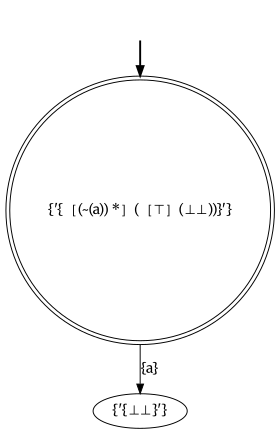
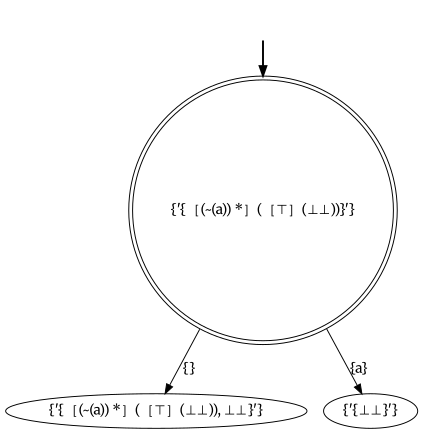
none -> (156, 411)
